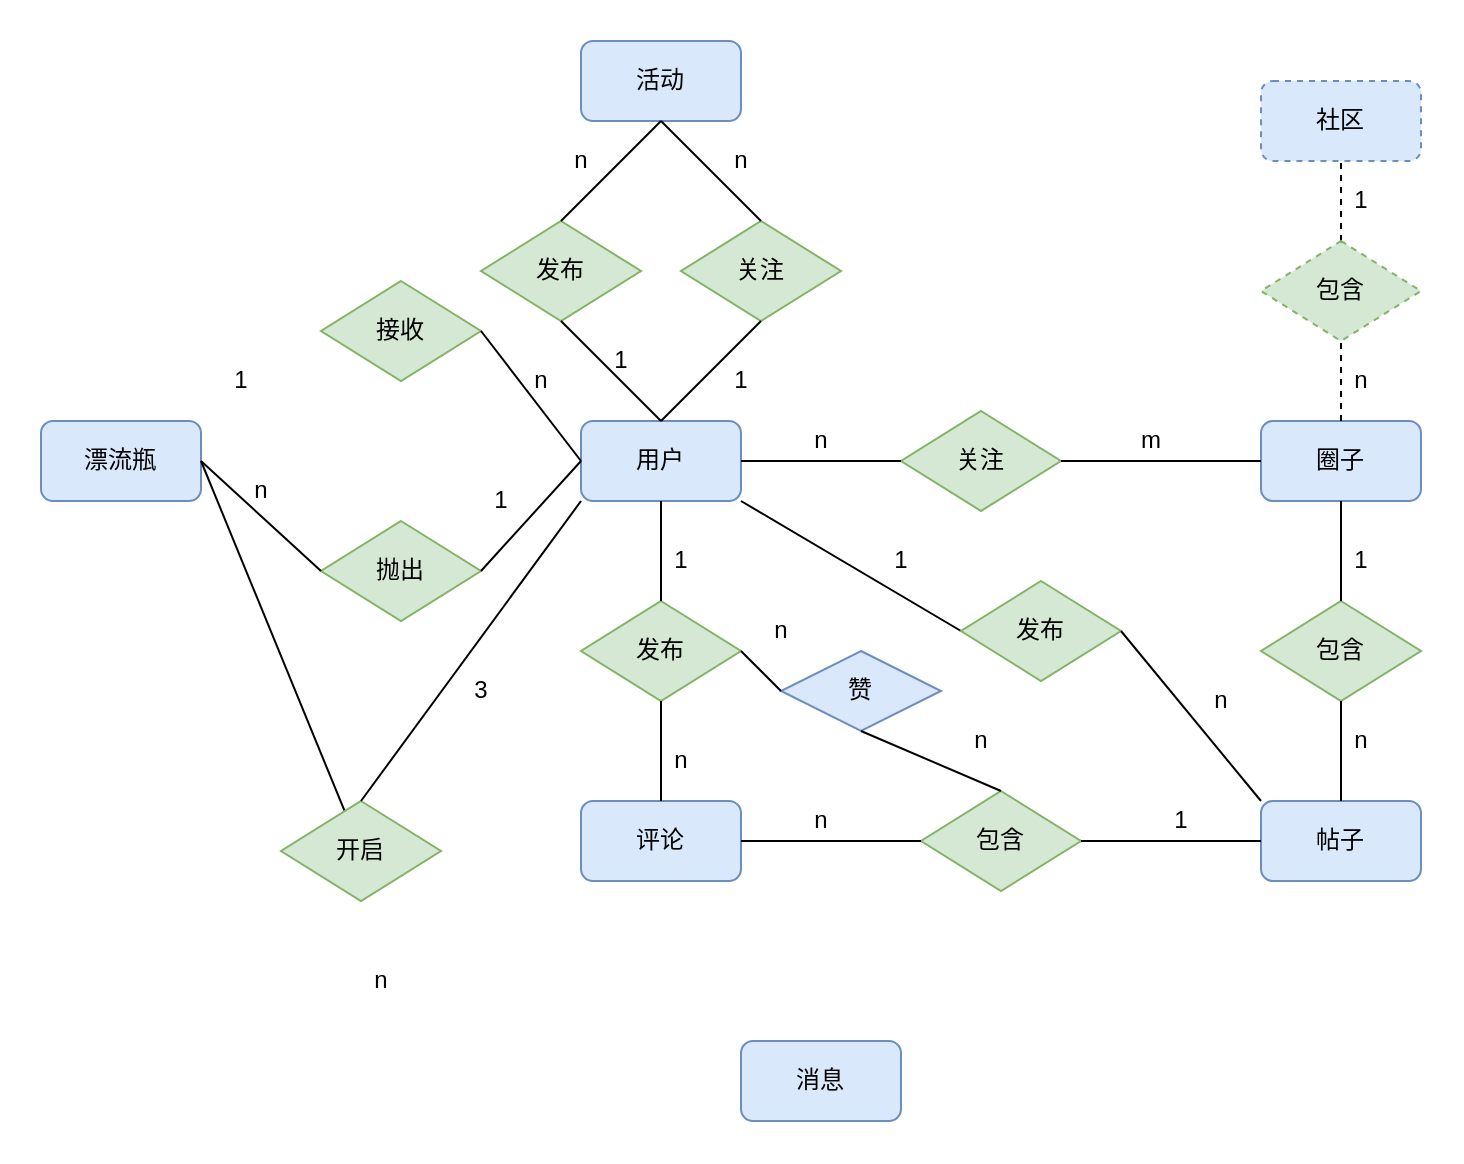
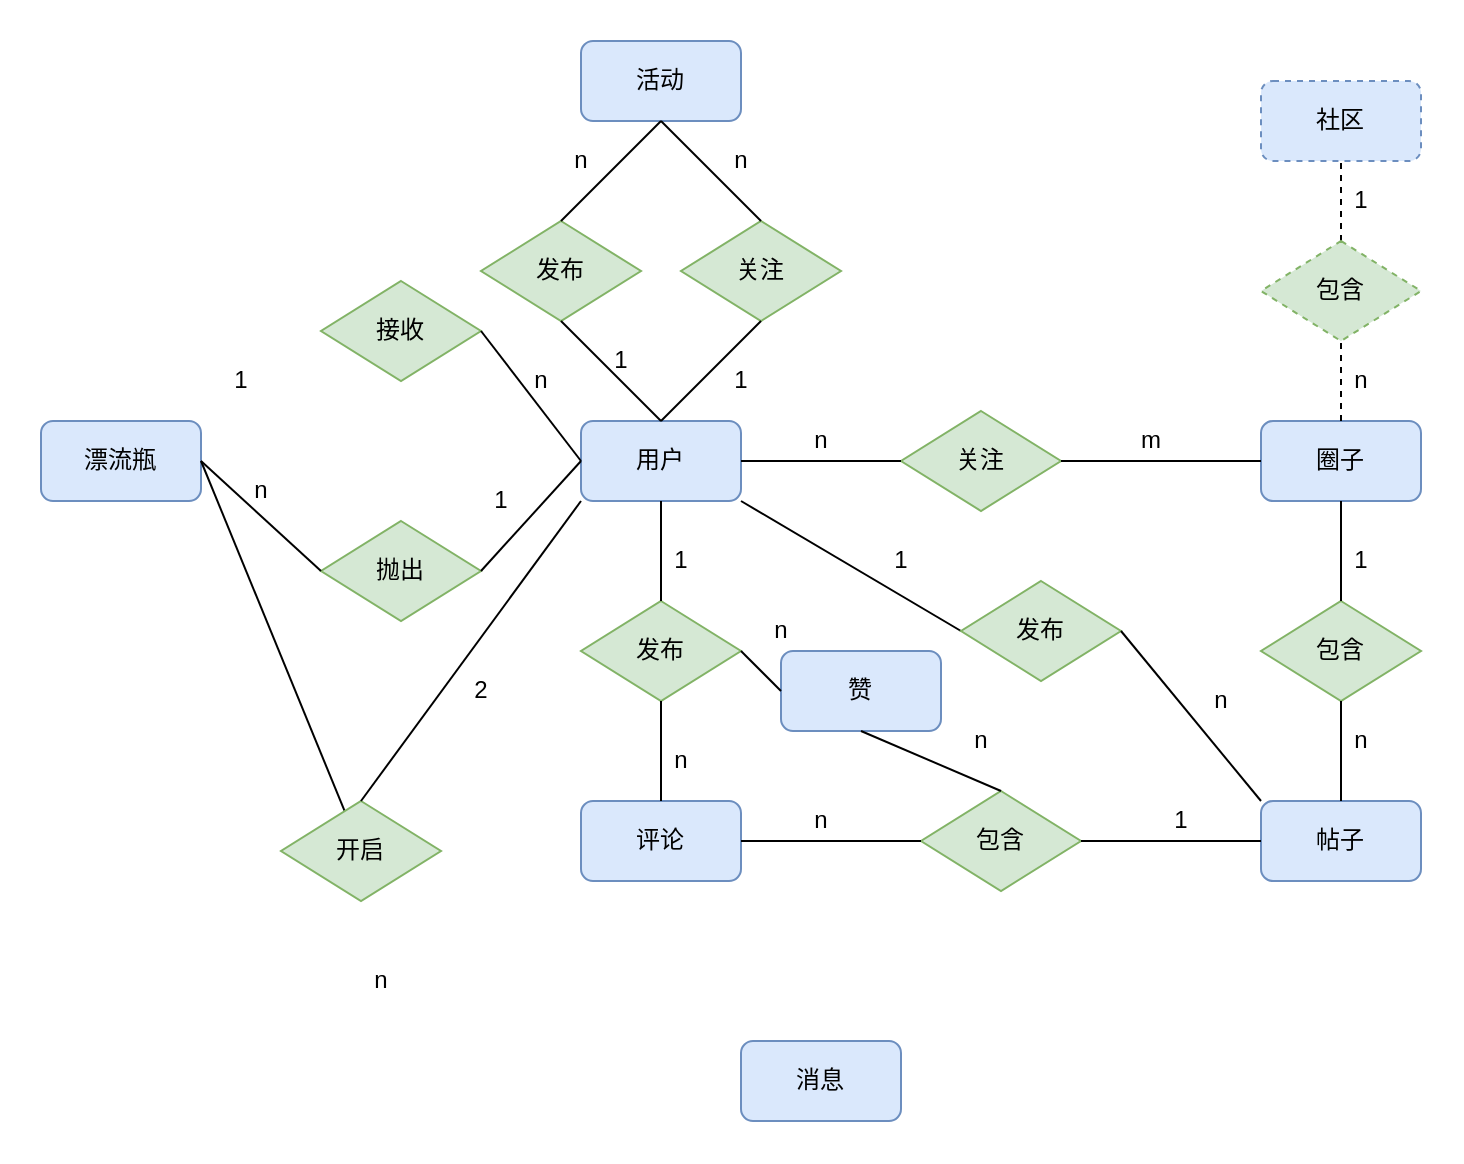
(482, 691) -> (482, 691)
(861, 691) -> (861, 691)
